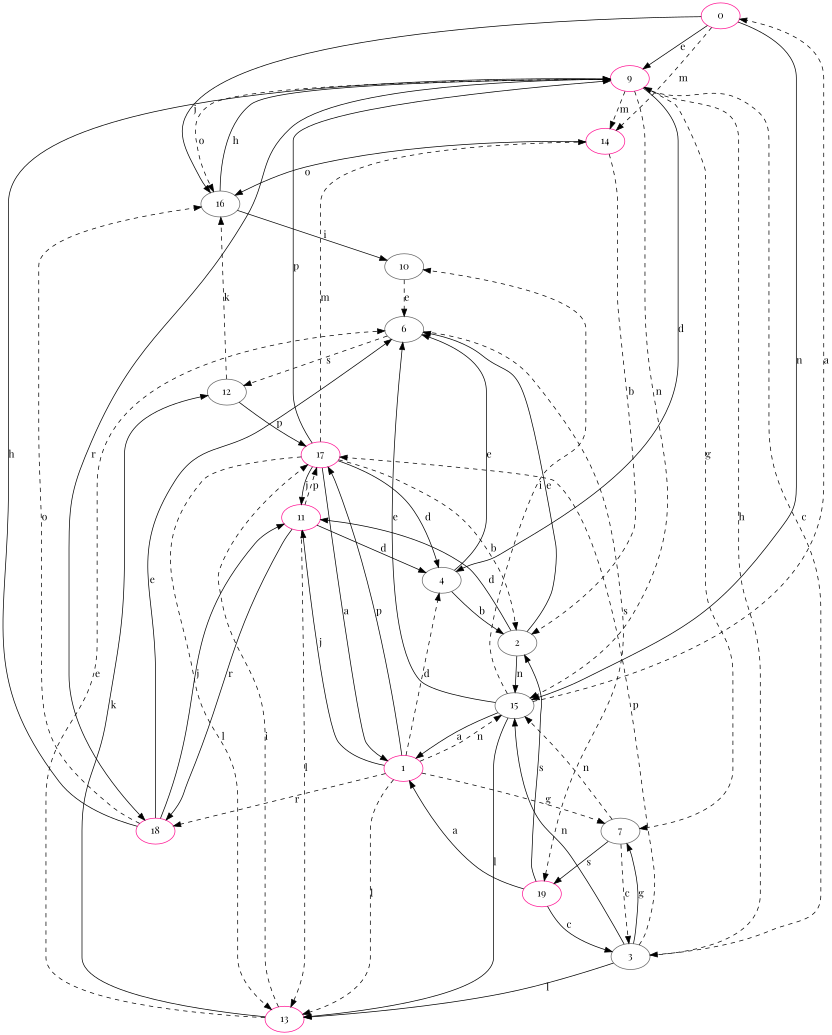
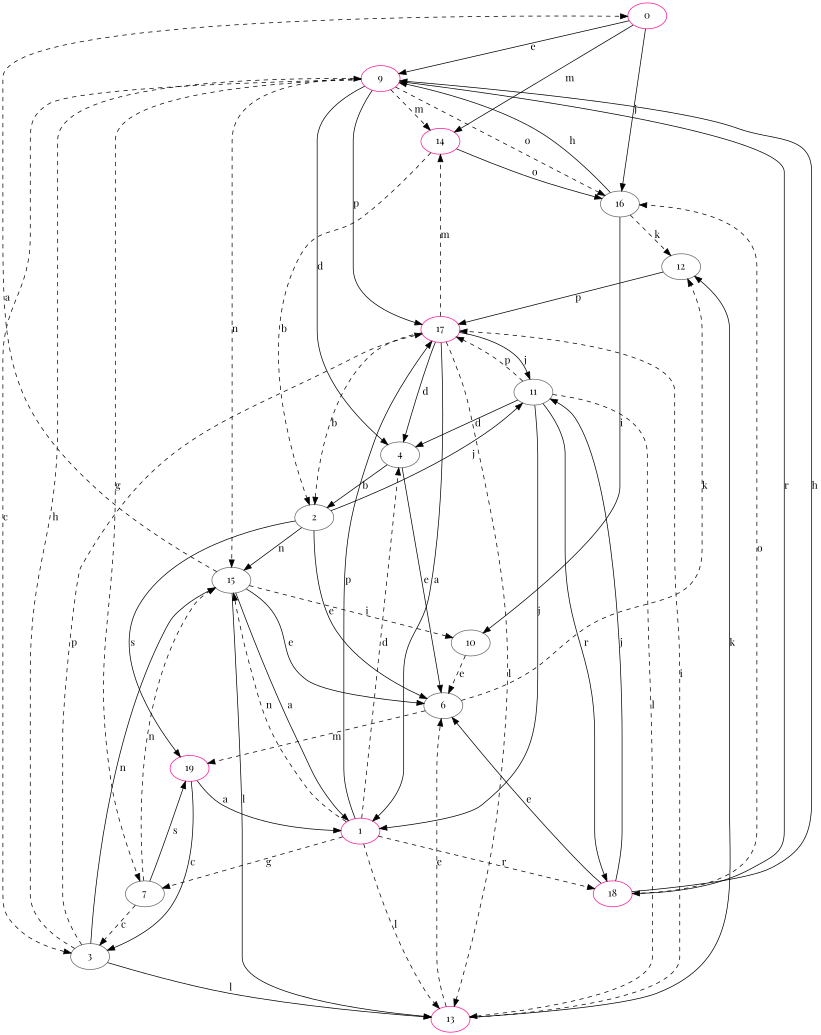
(668, 78) -> (547, 77)
(298, 136) -> (353, 214)
(224, 302) -> (648, 233)
(329, 361) -> (705, 486)
(796, 412) -> none
(301, 518) -> (533, 392)
(492, 580) -> (474, 455)
(626, 612) -> (337, 737)
(320, 667) -> (538, 650)
(538, 771) -> (146, 596)
(638, 897) -> none
